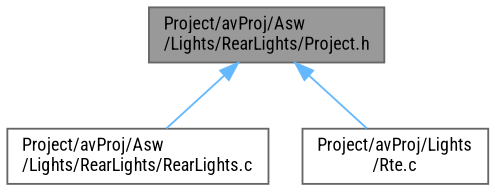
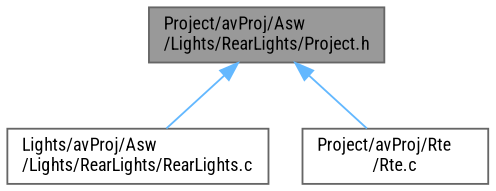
(138, 156) -> (138, 156)
(395, 156) -> (395, 156)
